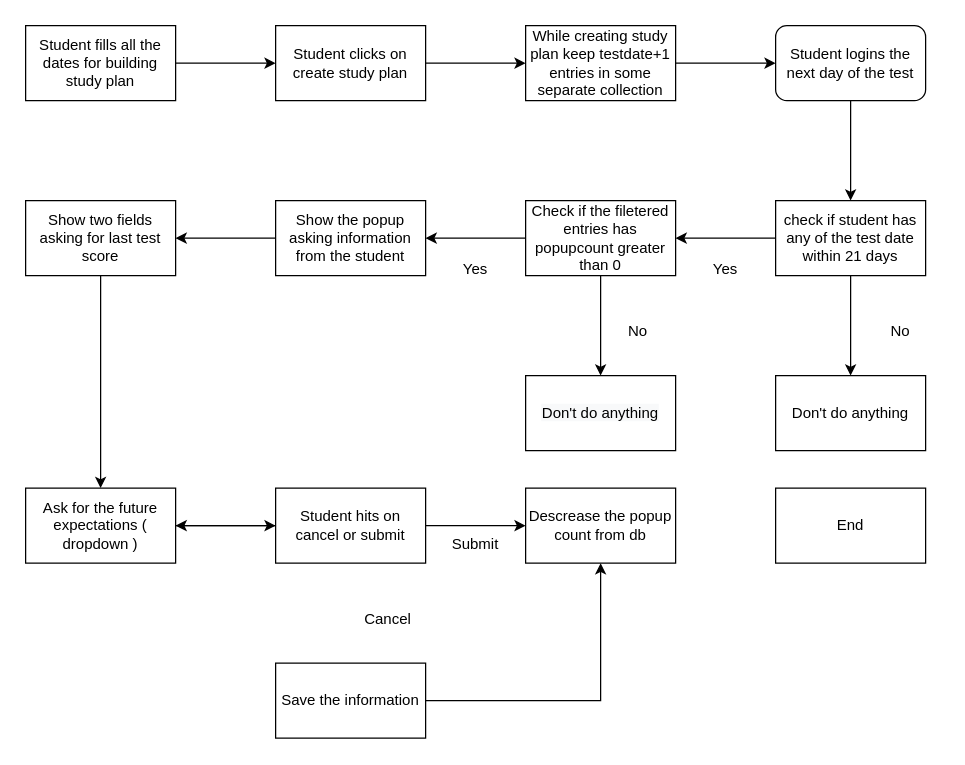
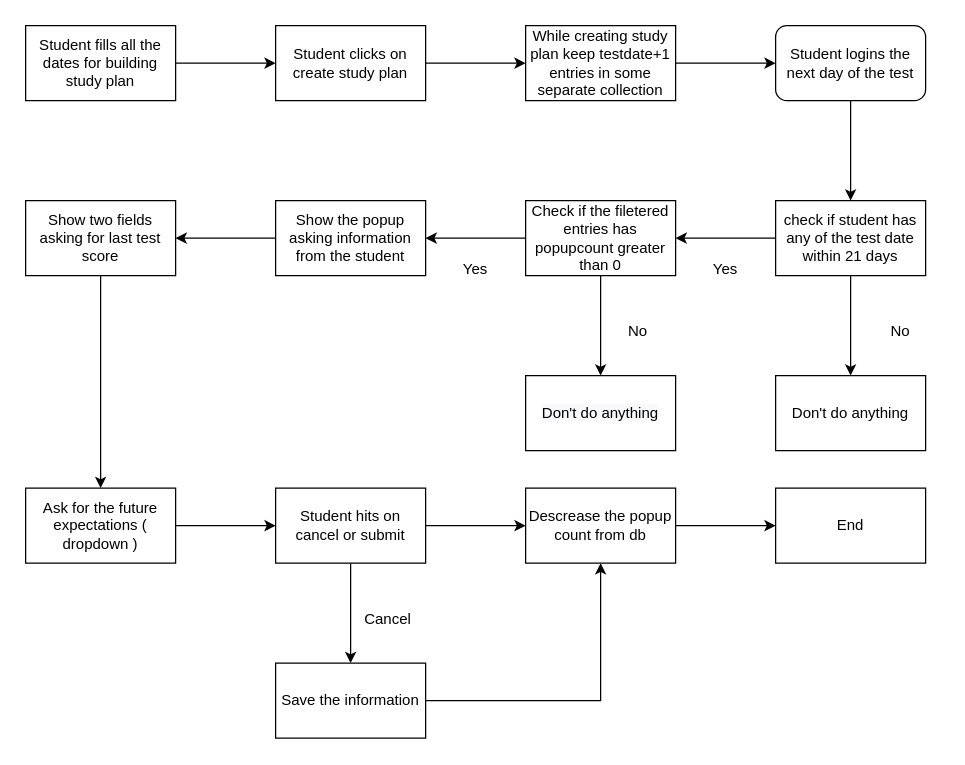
(274, 526) -> (351, 609)
none -> (722, 526)
(476, 544) -> none
